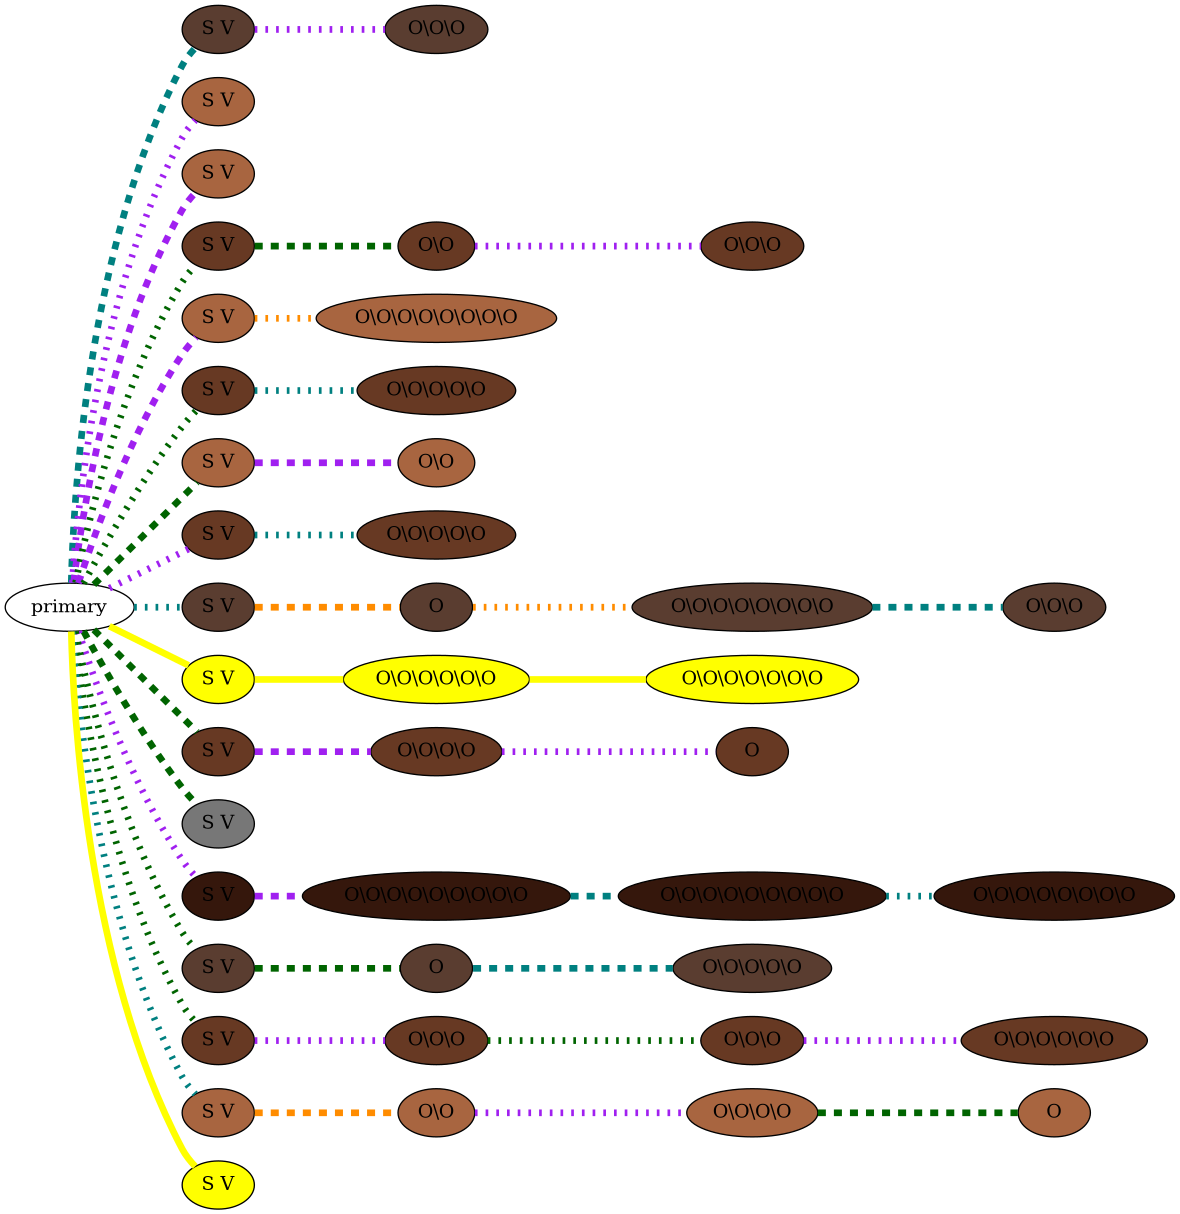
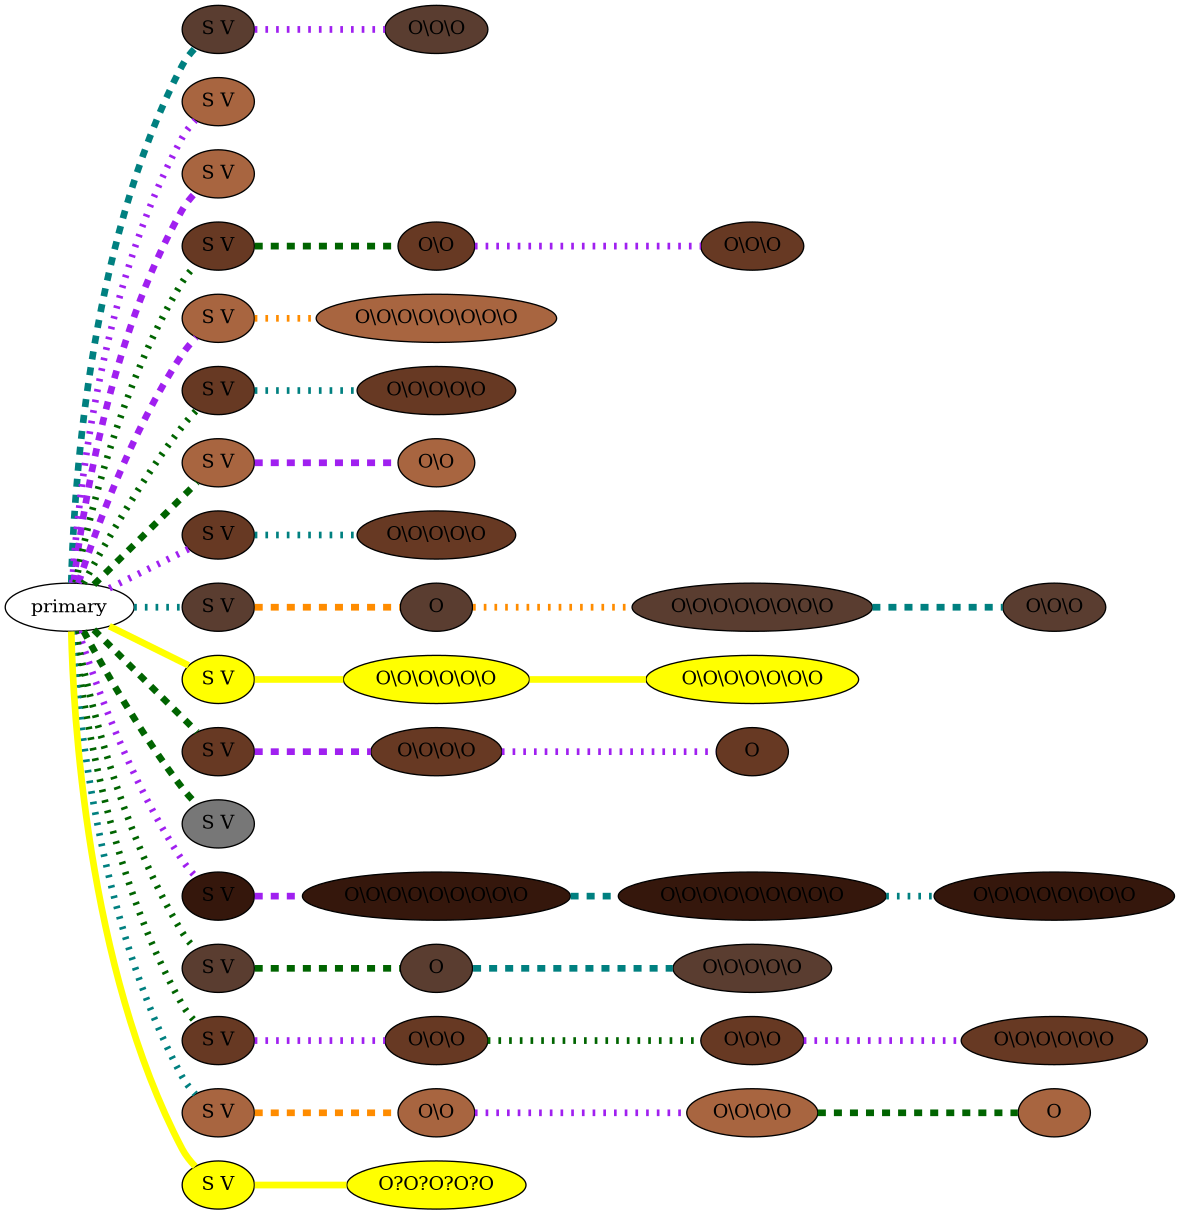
none -> (436, 1185)
